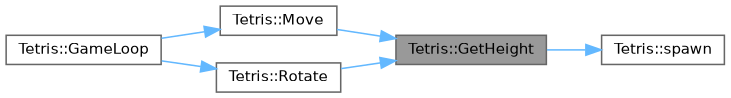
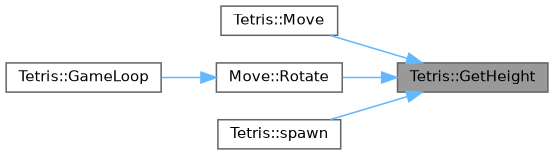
(183, 35) -> none
(566, 50) -> (369, 108)
(279, 78) -> (279, 78)
